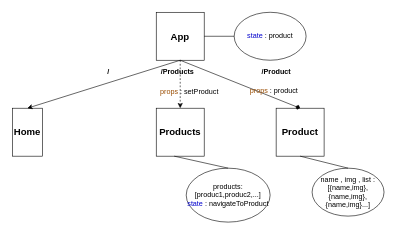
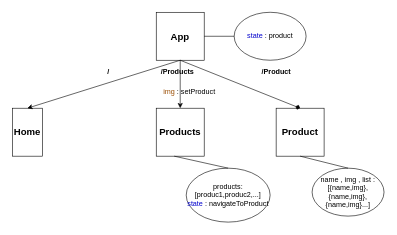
(180, 83) -> (180, 83)
(274, 91) -> none
(190, 92) -> (190, 92)
